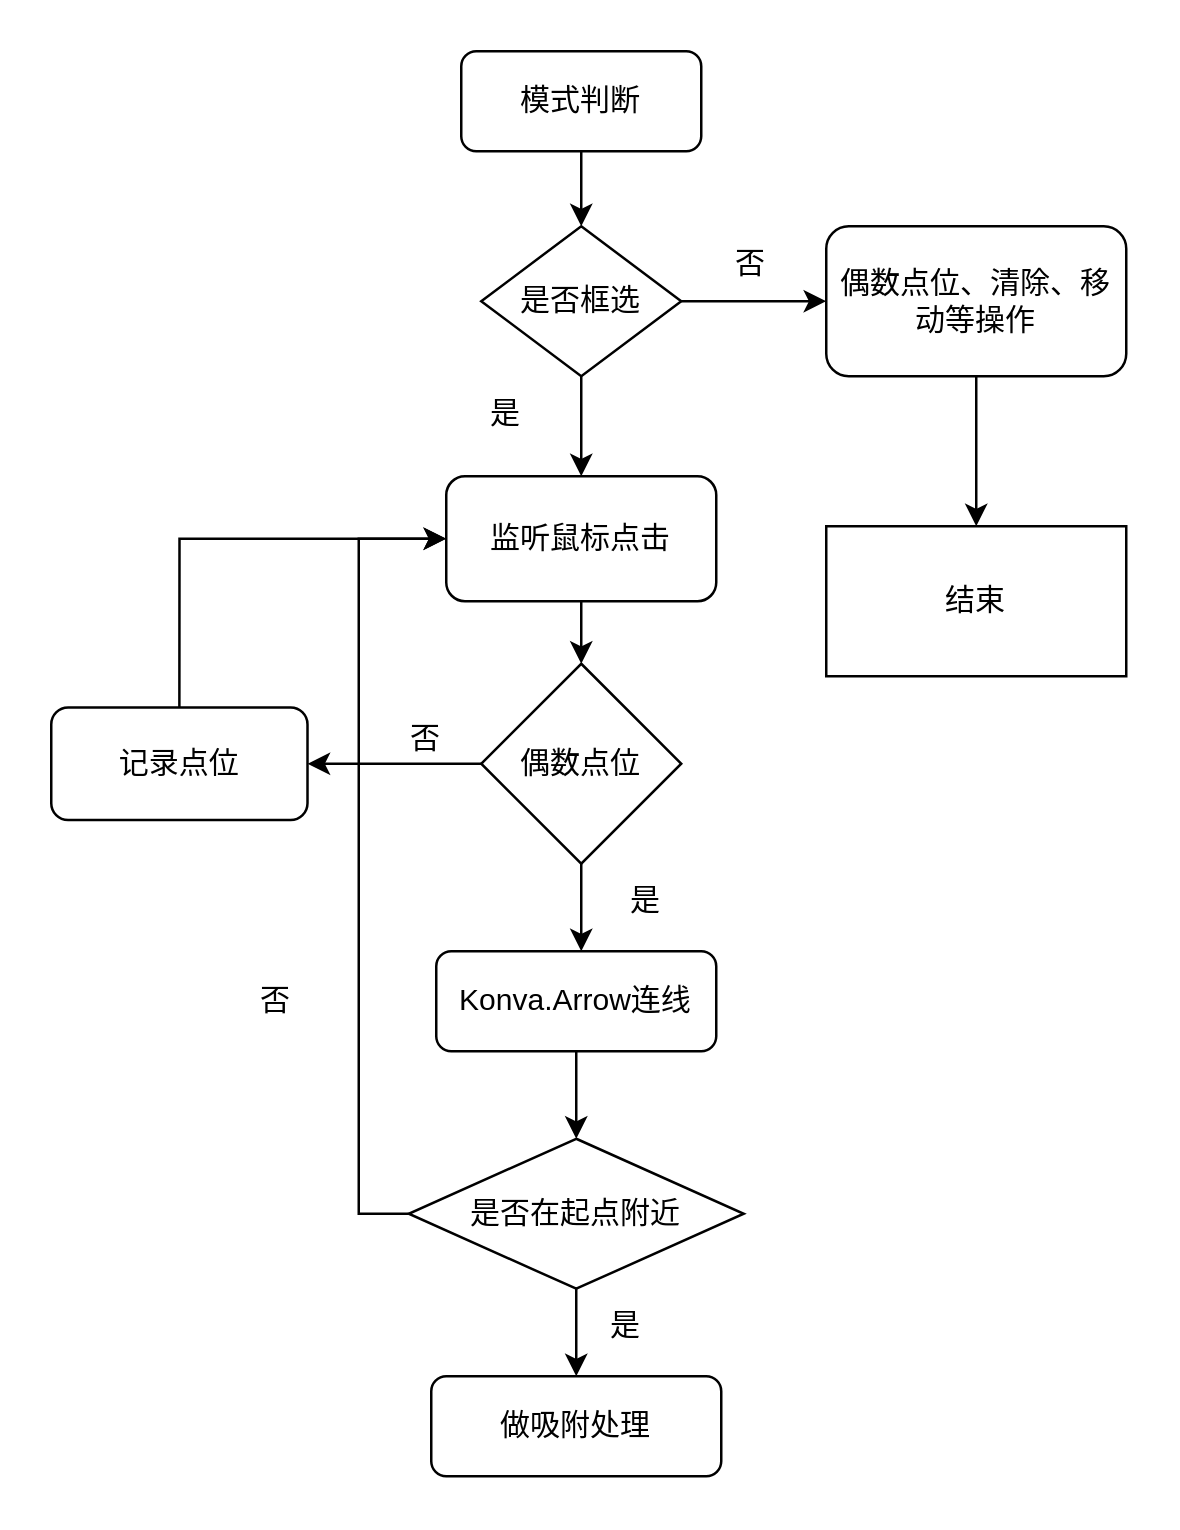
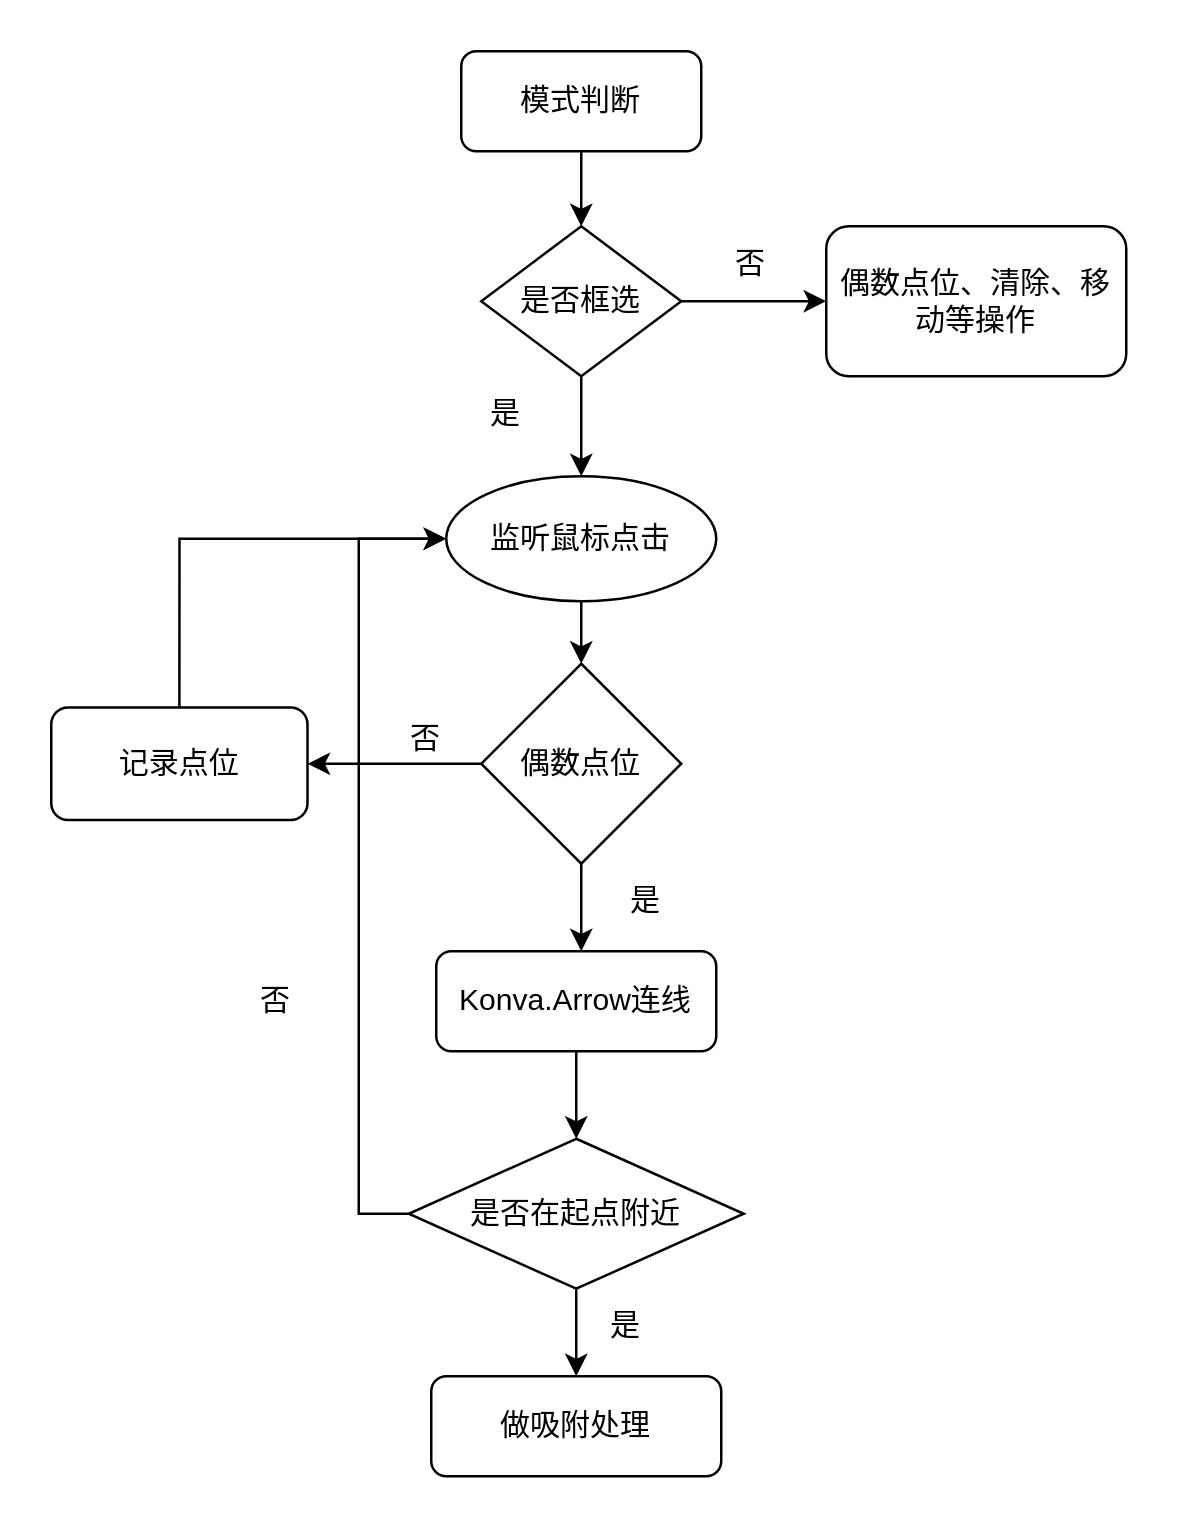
(976, 443) -> none
(581, 539) -> (581, 539)
(976, 601) -> none
